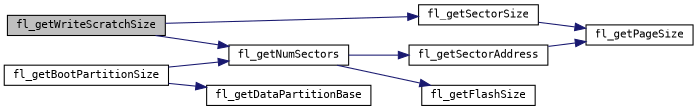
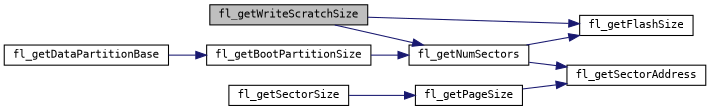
(287, 20) -> (468, 20)
(562, 45) -> (539, 87)
(182, 85) -> (182, 55)
